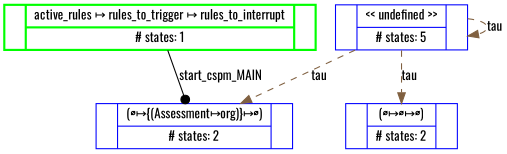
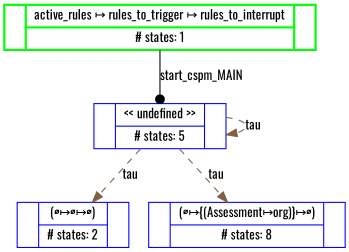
(176, 73) -> (160, 73)
(194, 137) -> (247, 236)
